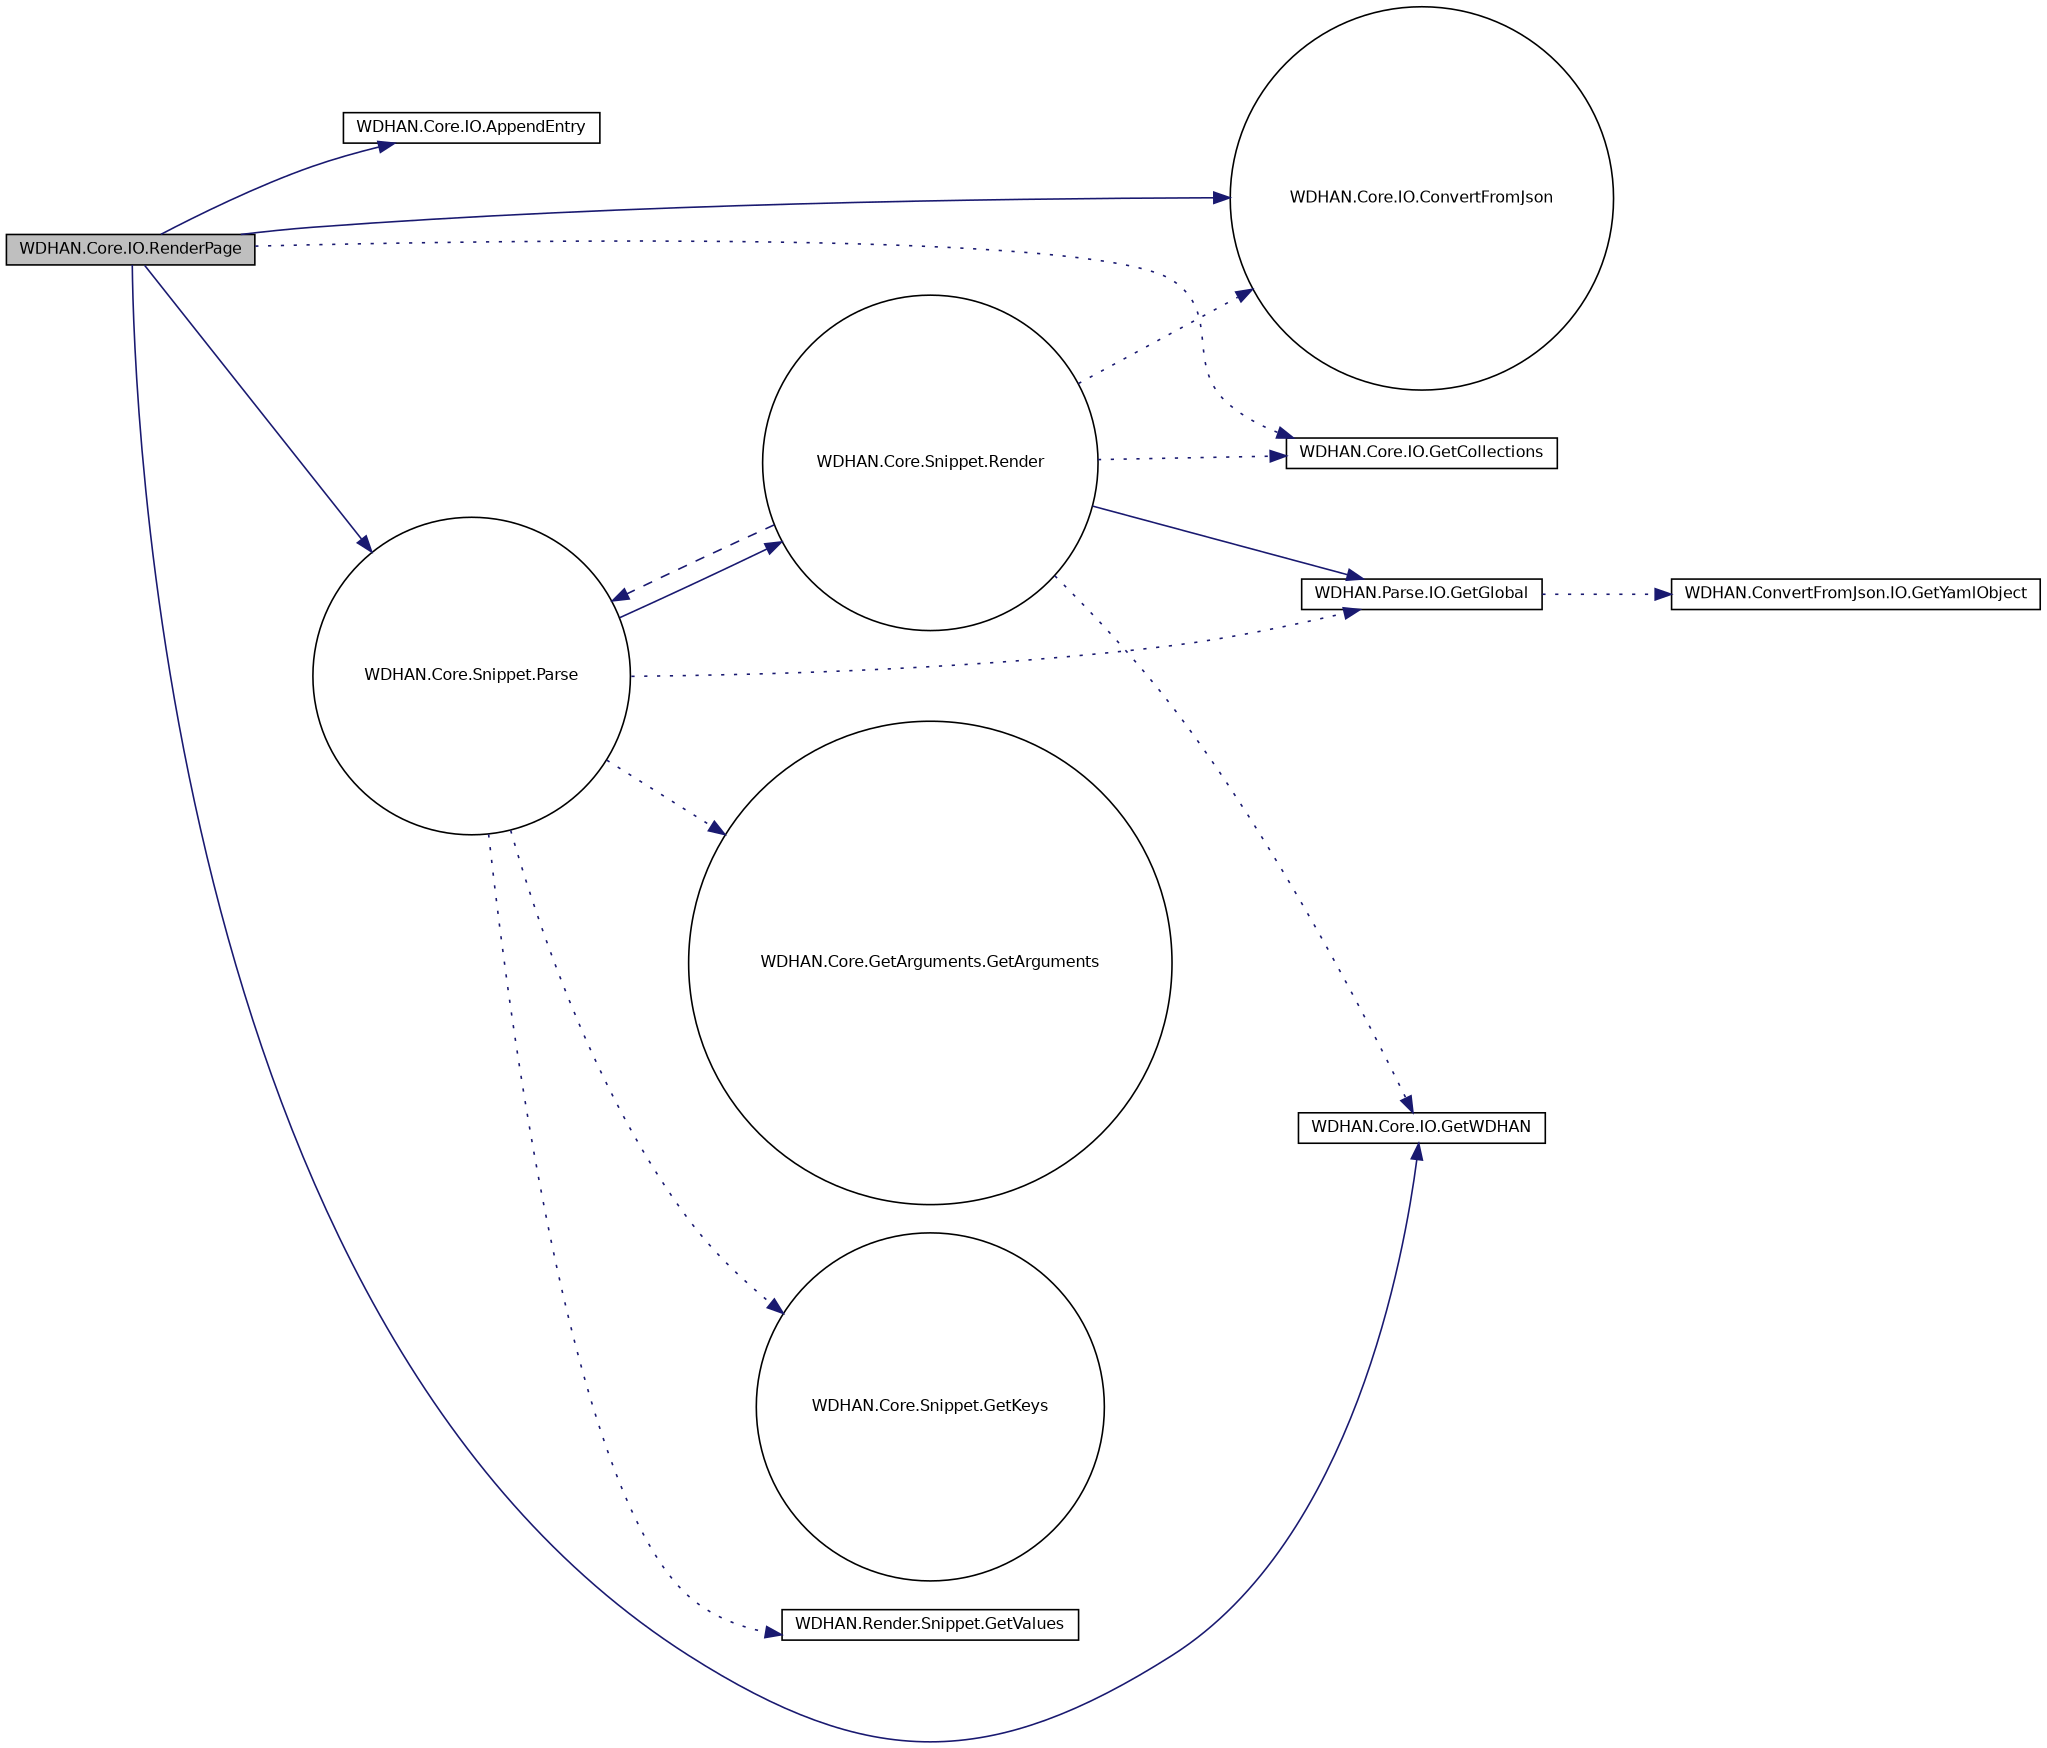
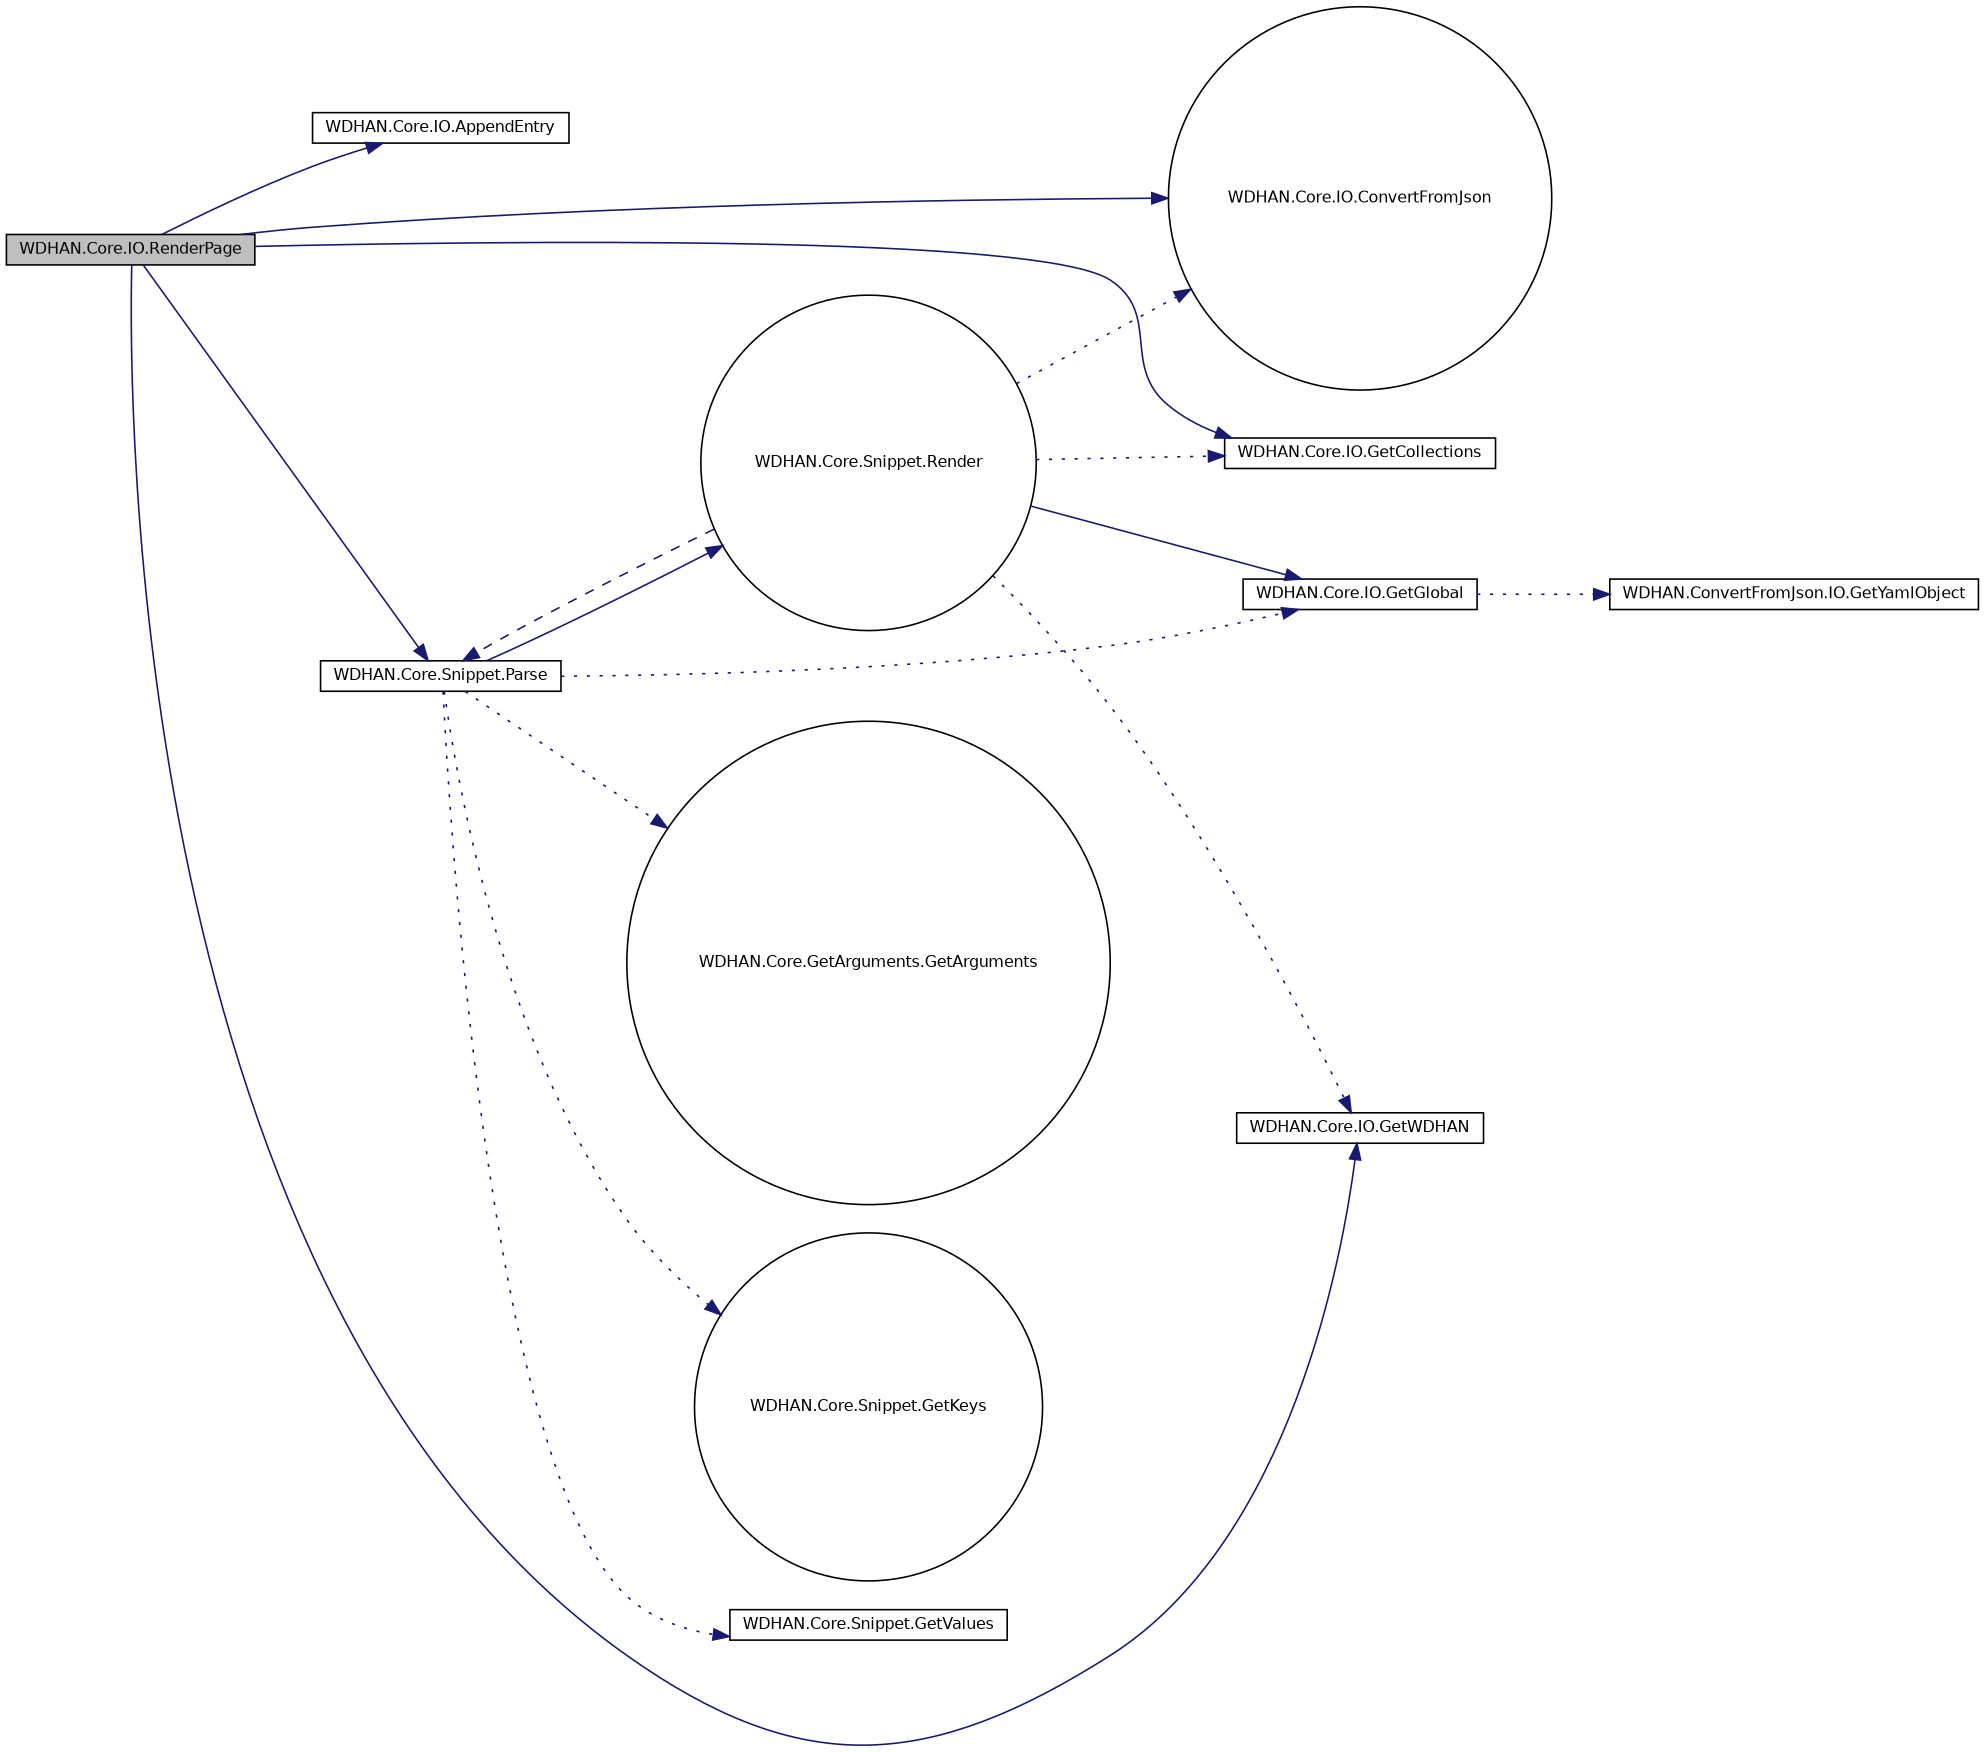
(814, 243) -> (783, 245)
(1422, 594) -> (1360, 594)
(472, 676) -> (441, 676)
(930, 1625) -> (869, 1625)
